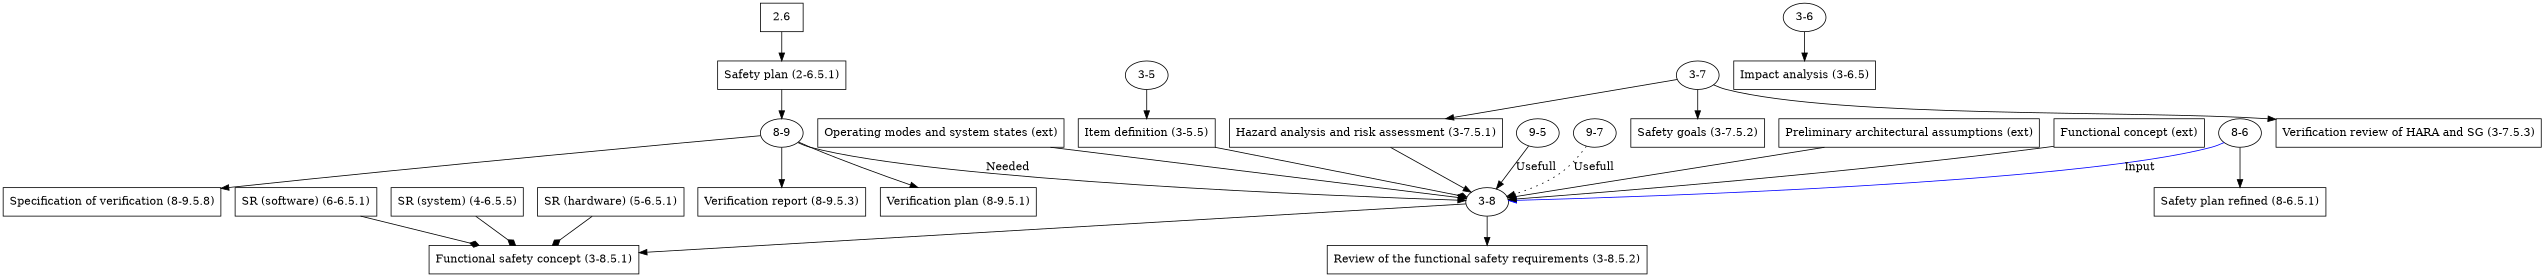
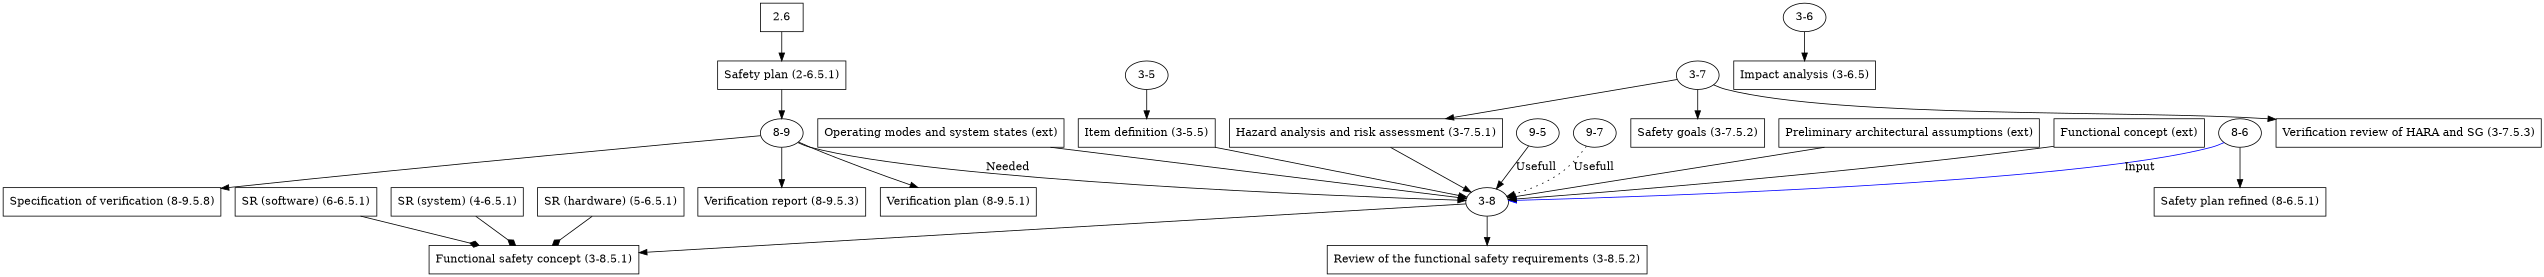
(1337, 171) -> (1337, 171)
(457, 202) -> (457, 202)
